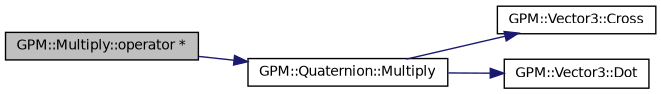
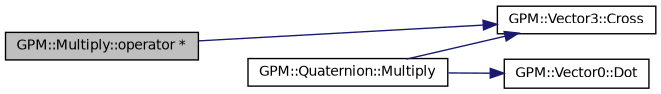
(216, 58) -> (341, 33)
(577, 74) -> (577, 74)
